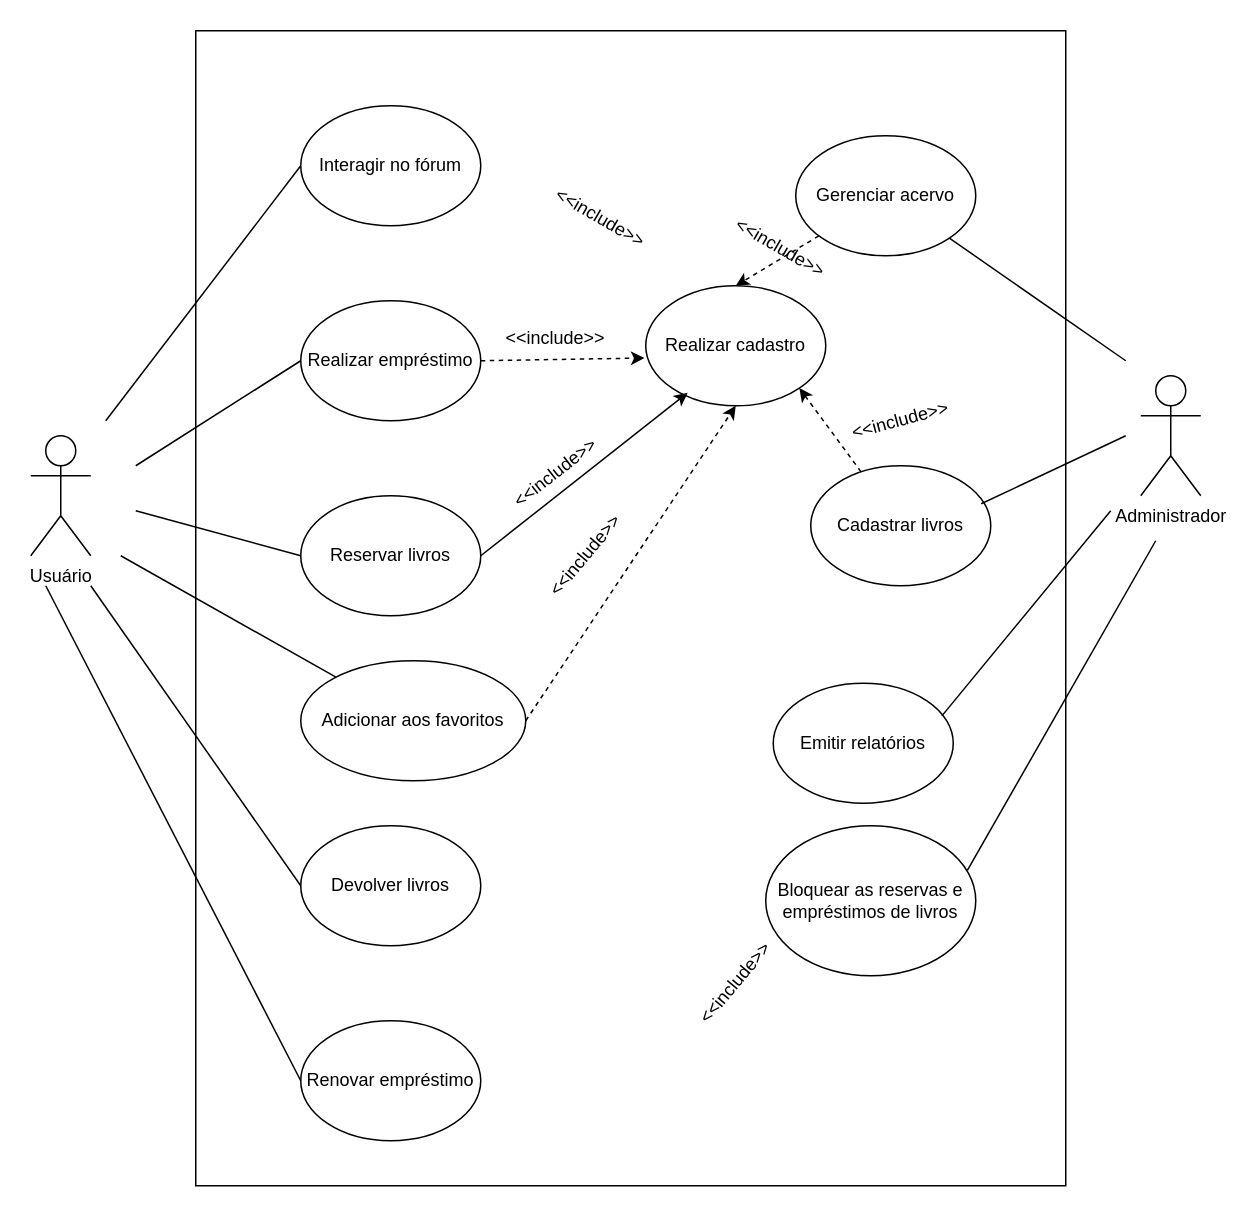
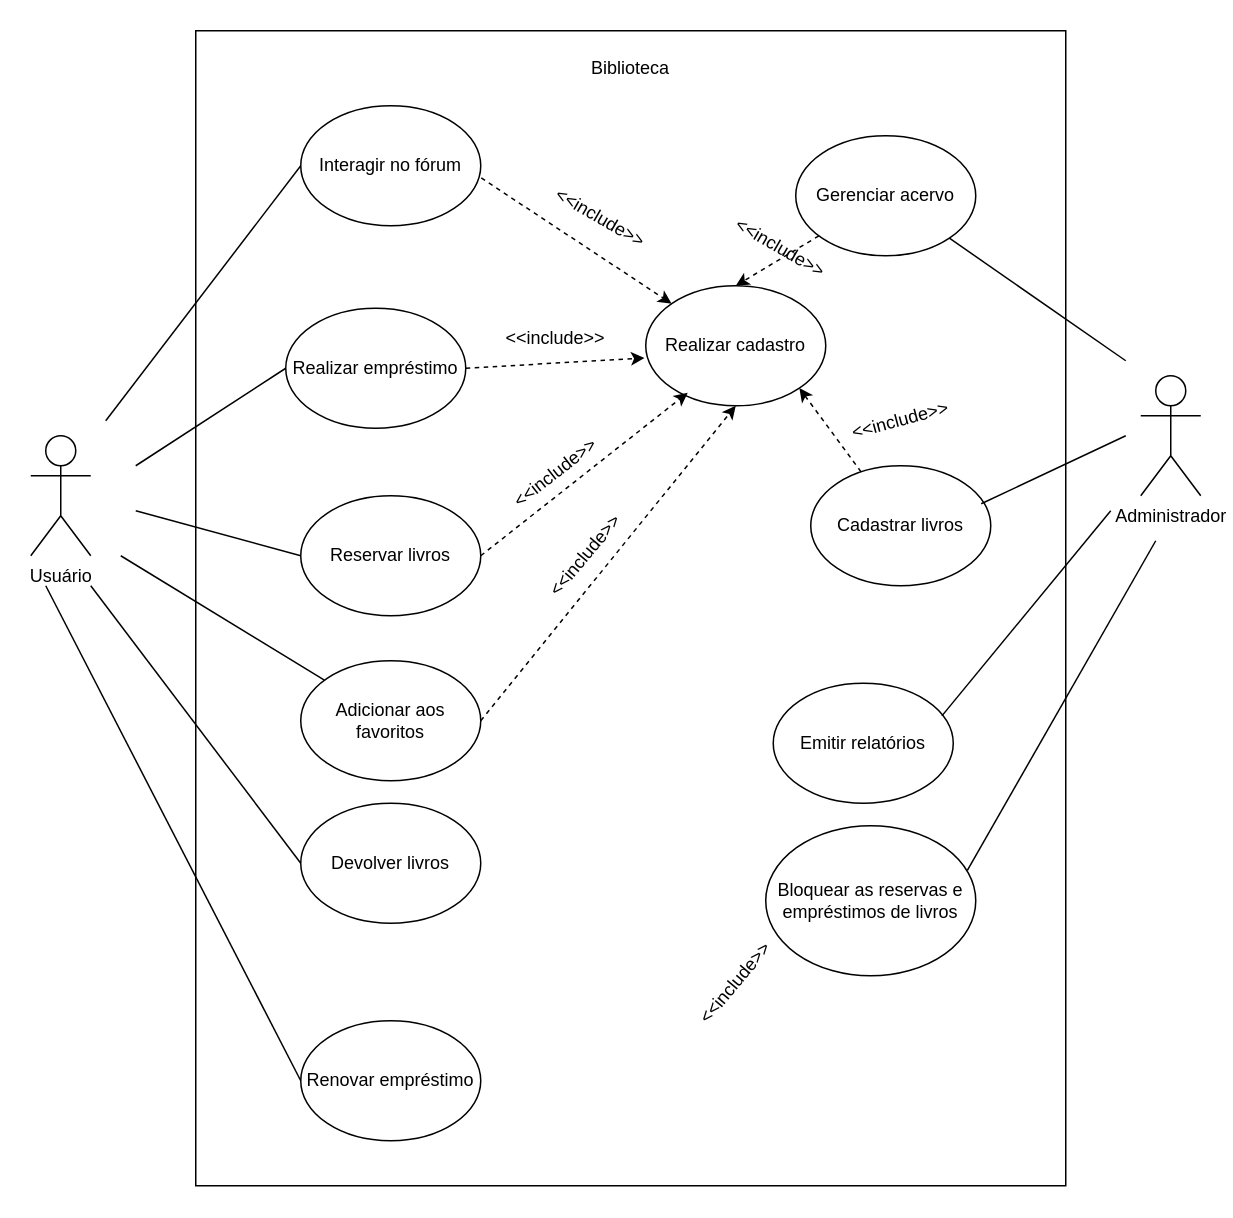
none -> (631, 68)
none -> (572, 238)
(391, 361) -> (376, 368)
(582, 476) -> (582, 476)
(413, 721) -> (391, 721)
(391, 886) -> (391, 863)
